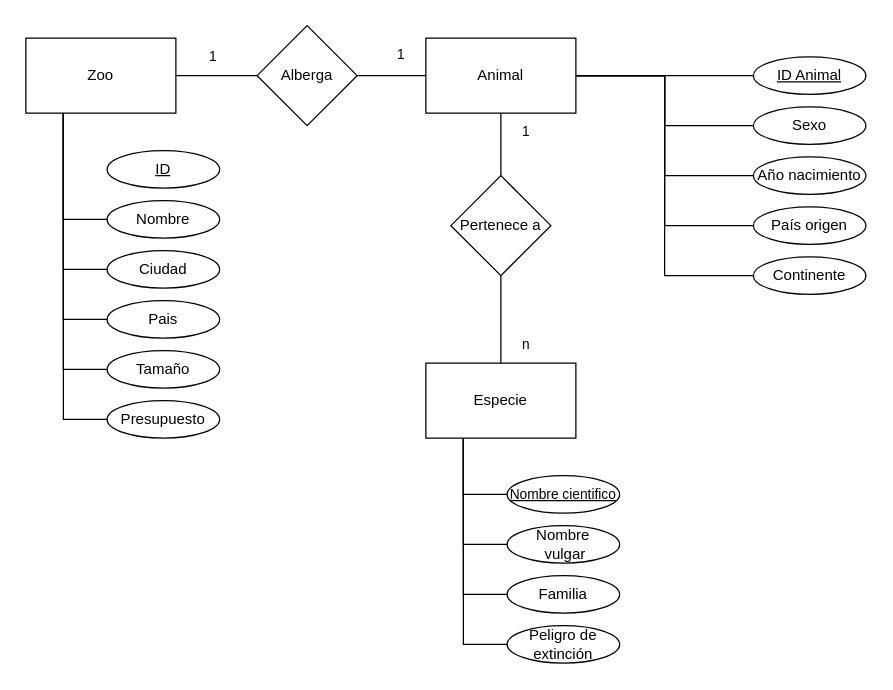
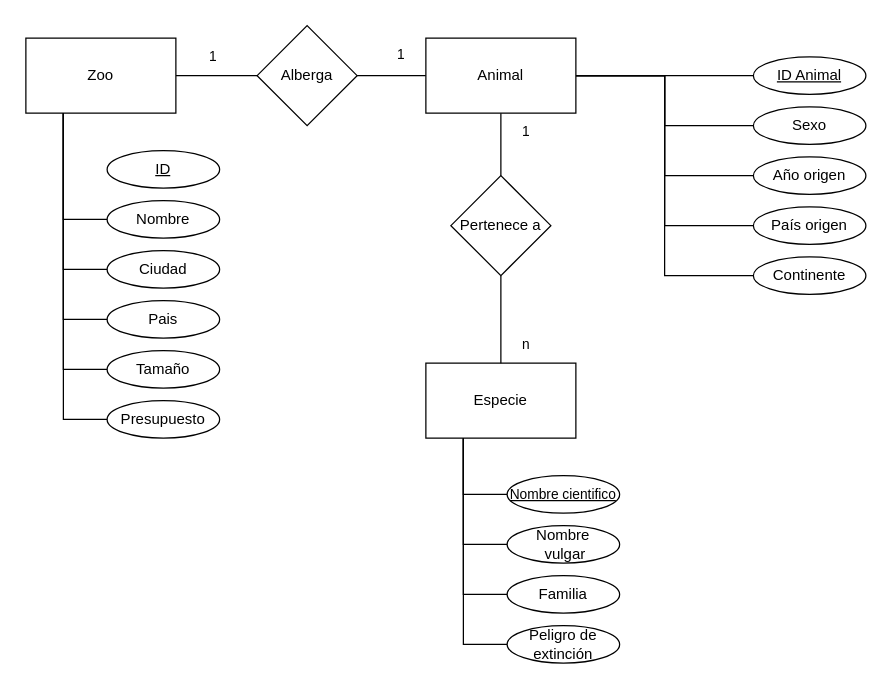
(809, 176) -> (809, 176)
